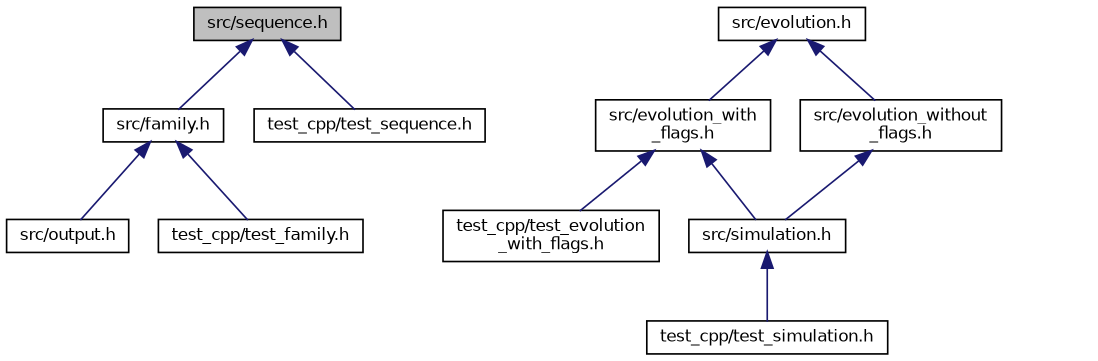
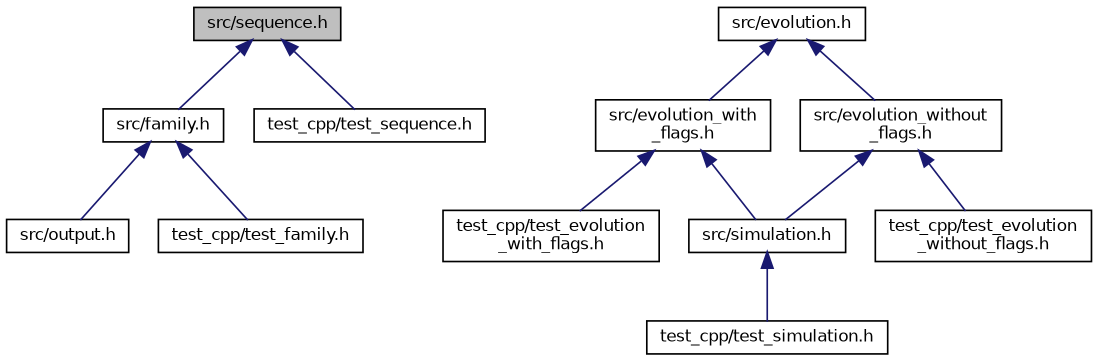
none -> (983, 236)
